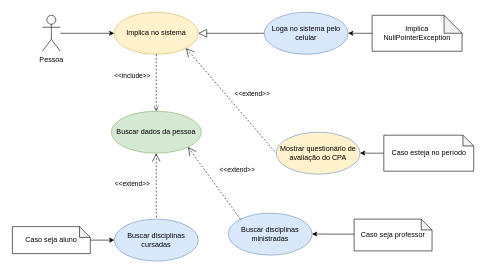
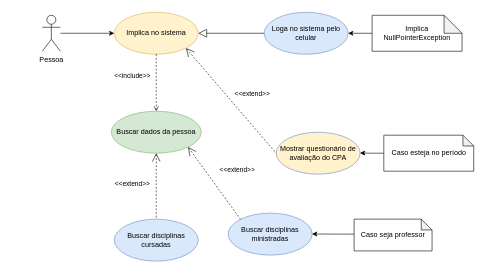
(51, 240) -> none
(108, 240) -> none
